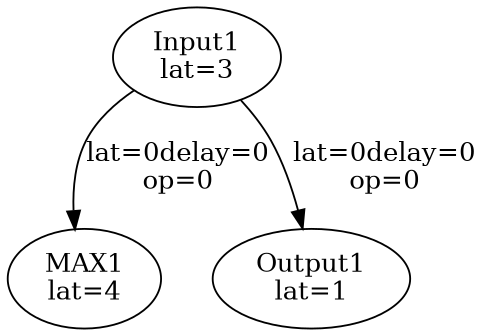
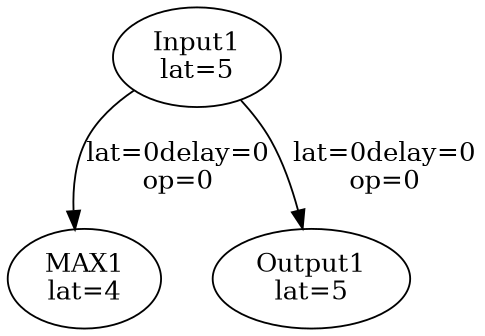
(197, 57) -> (197, 57)
(311, 279) -> (311, 279)
